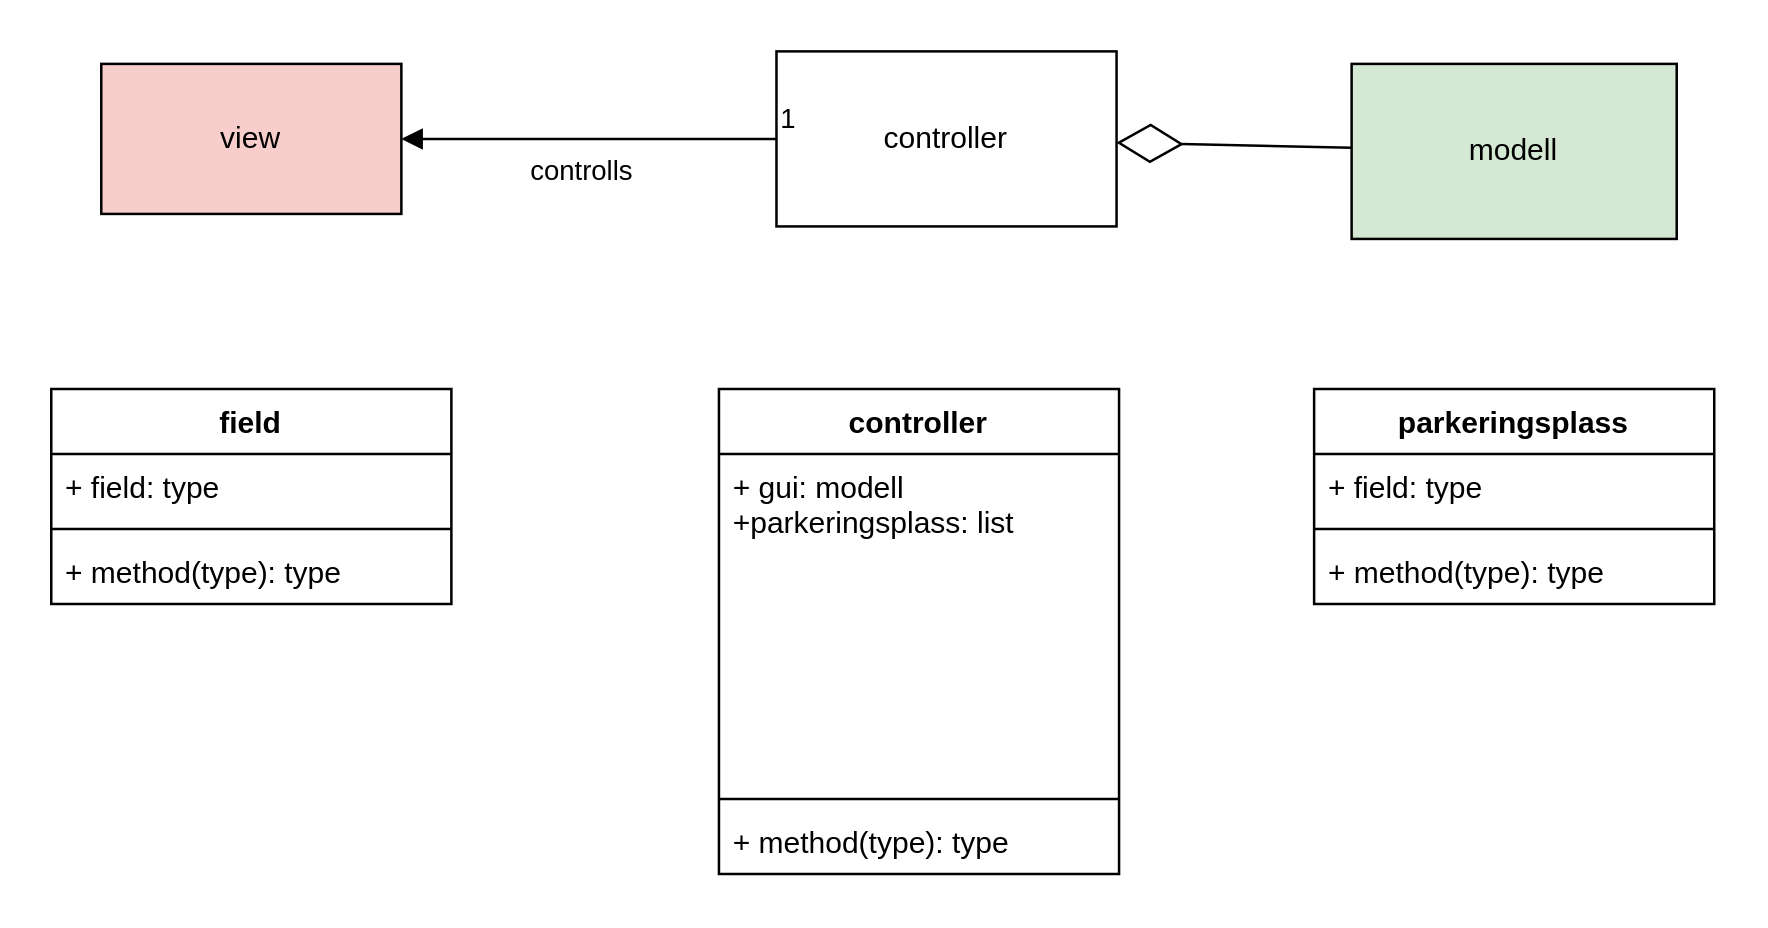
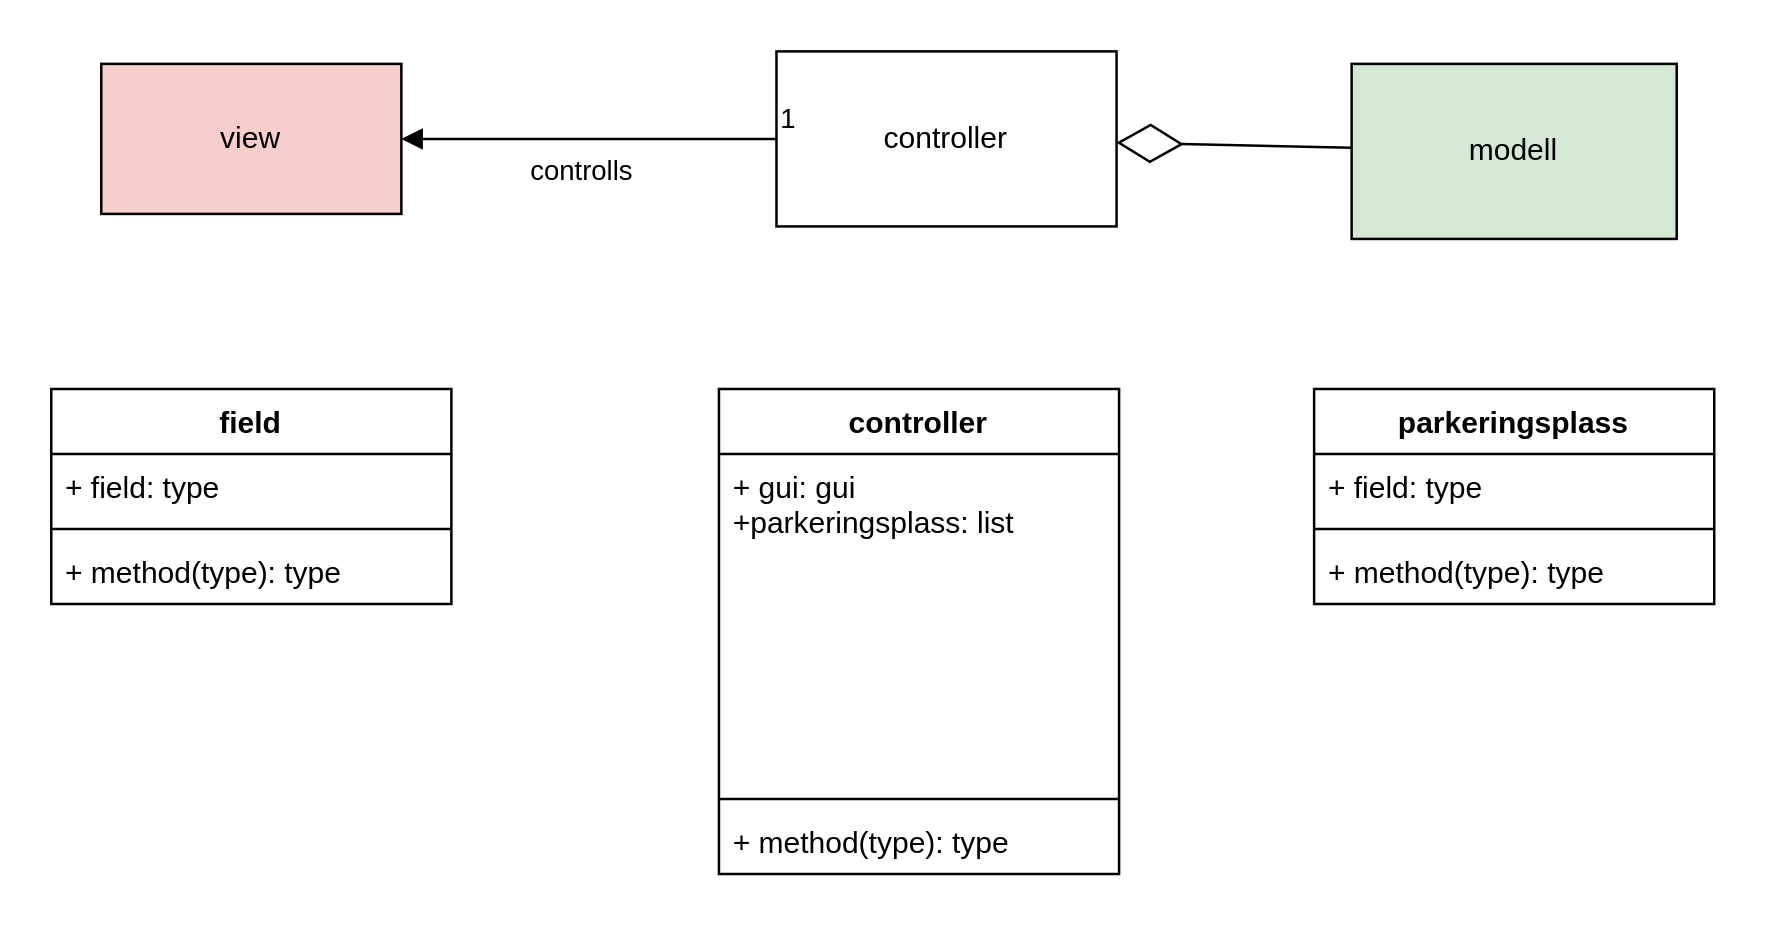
(818, 488) -> (797, 488)
